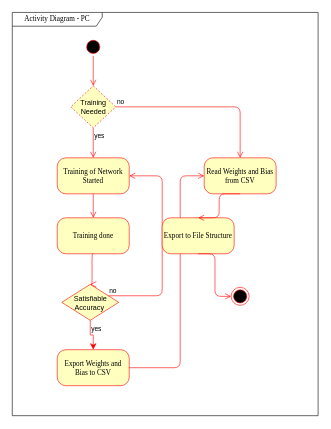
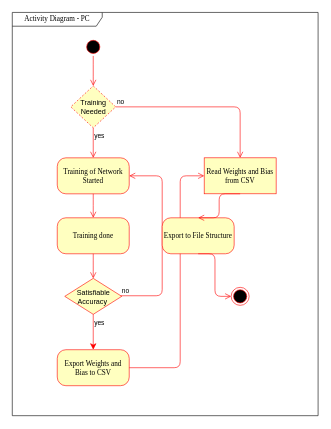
(240, 176) -> (240, 176)
(90, 302) -> (93, 296)
